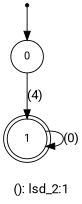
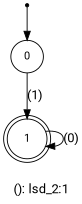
(35, 96) -> (35, 96)
